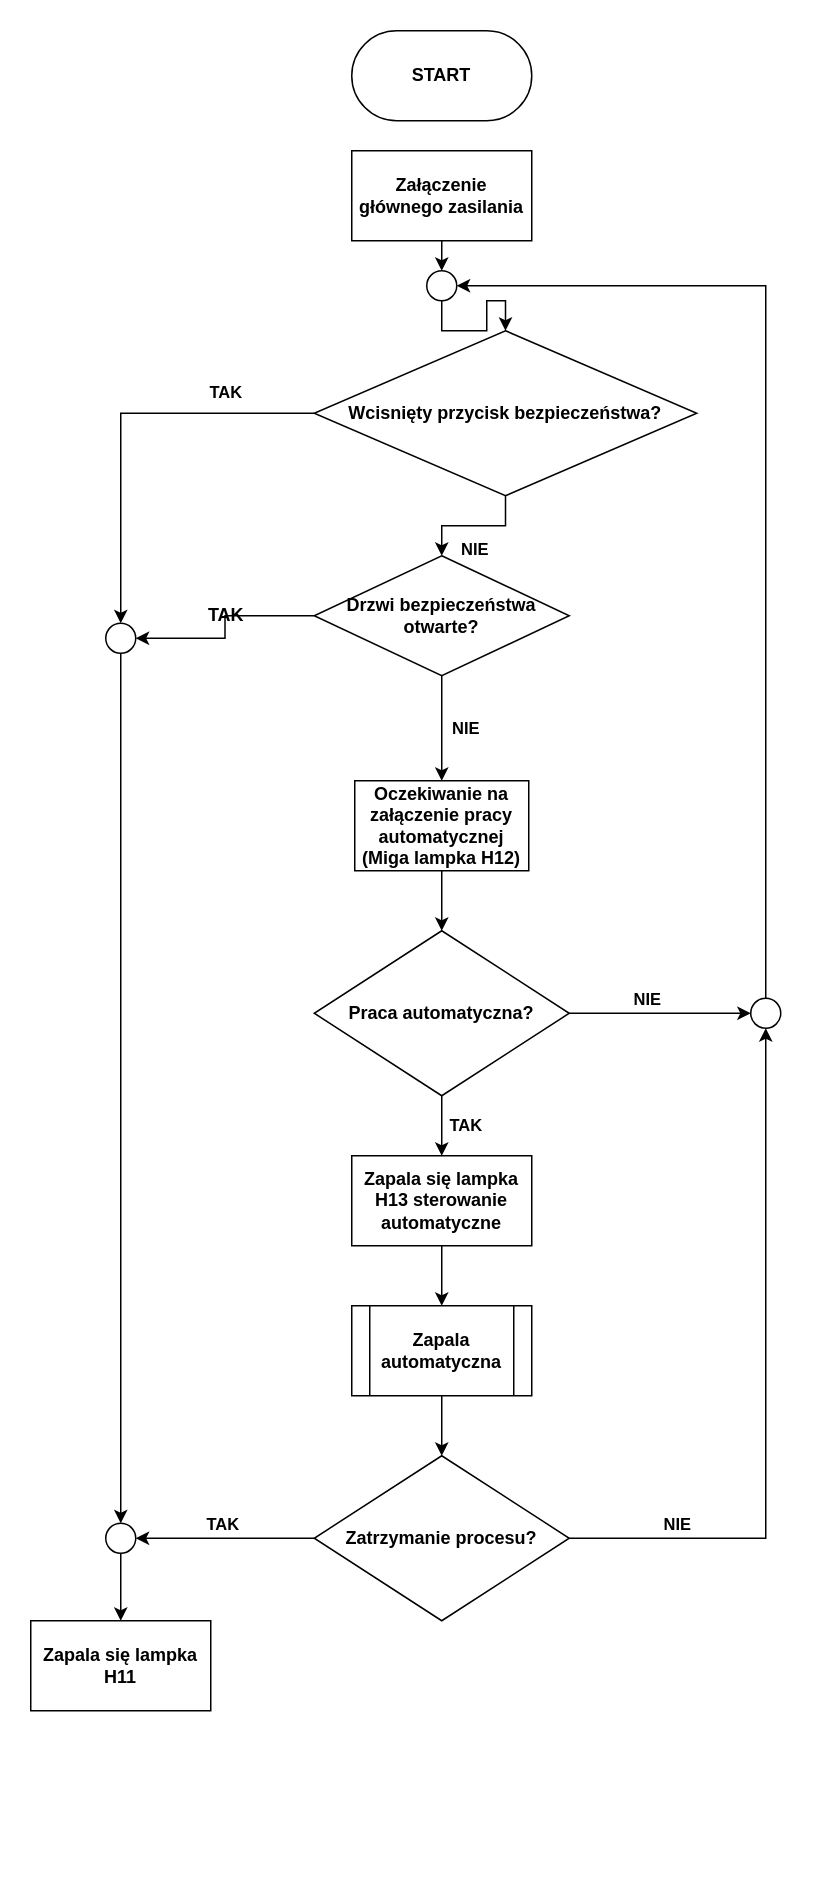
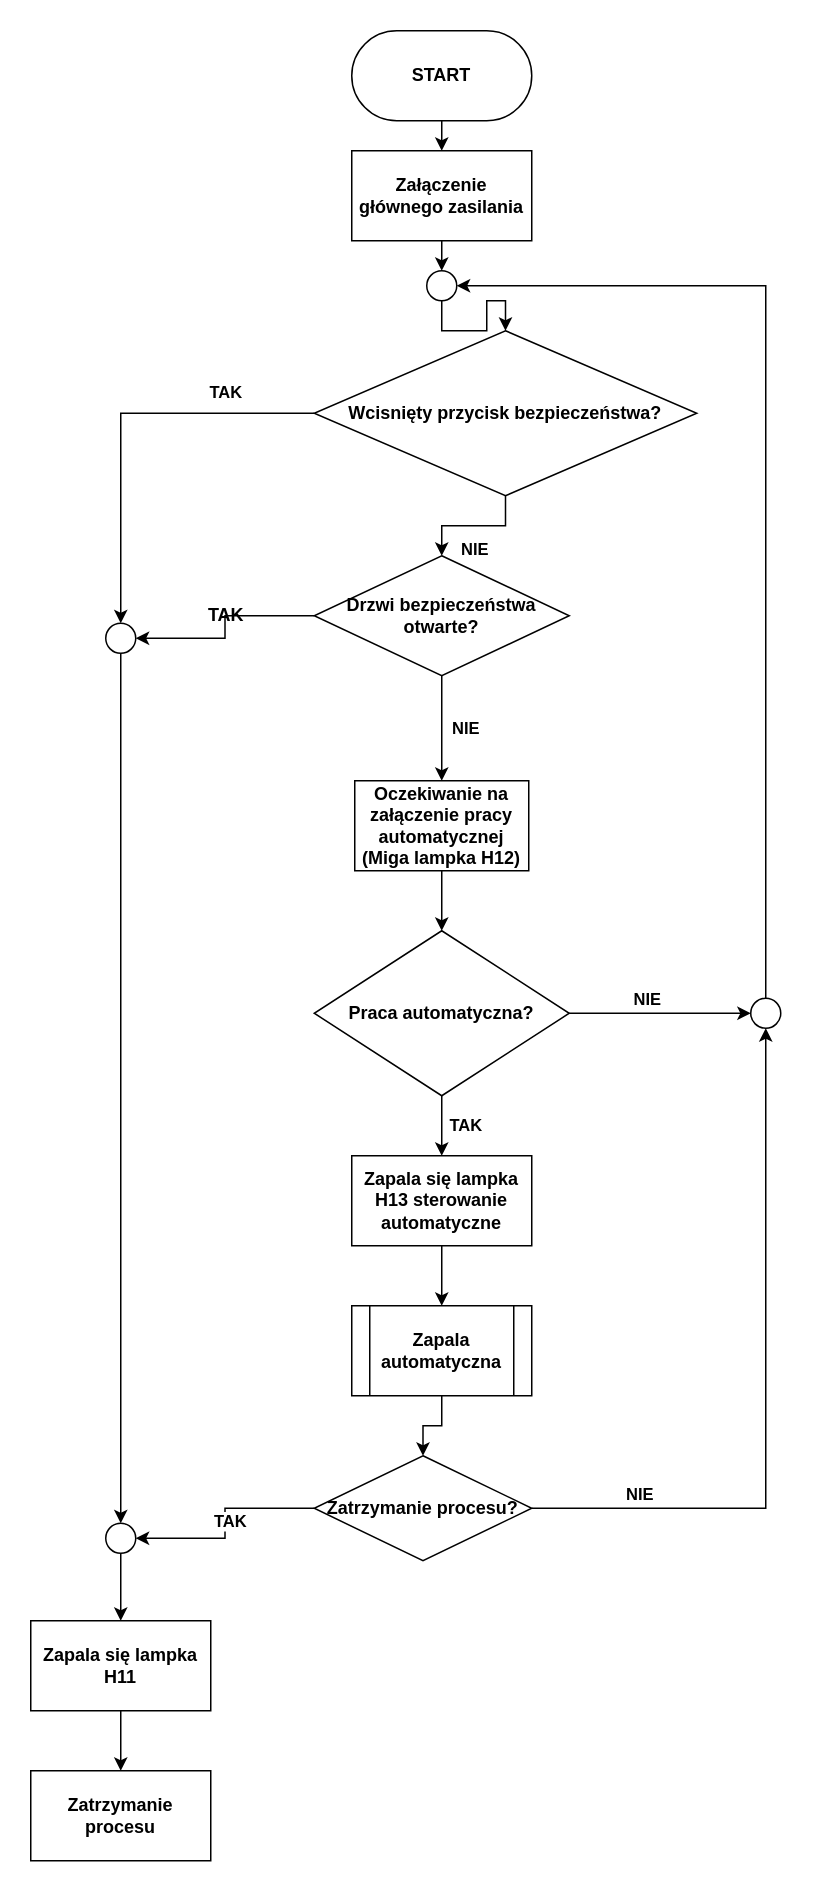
none -> (442, 131)
(442, 1538) -> (423, 1508)
none -> (121, 1736)
none -> (121, 1816)
